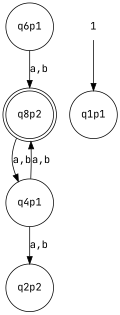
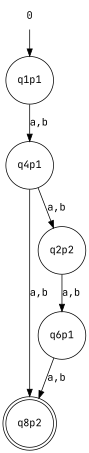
(94, 27) -> (30, 16)
(12, 156) -> (30, 119)
none -> (62, 289)
